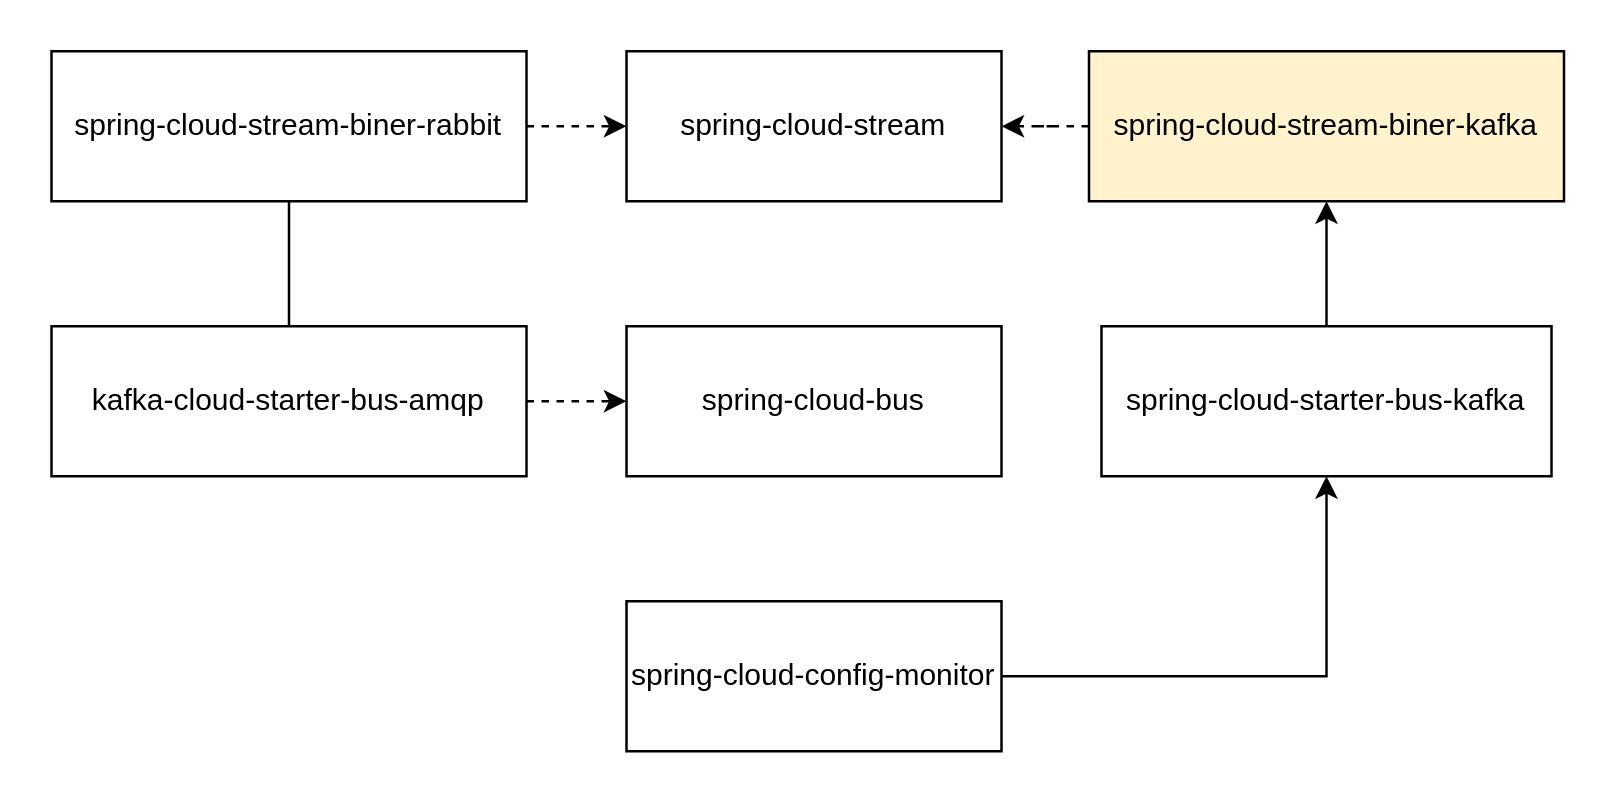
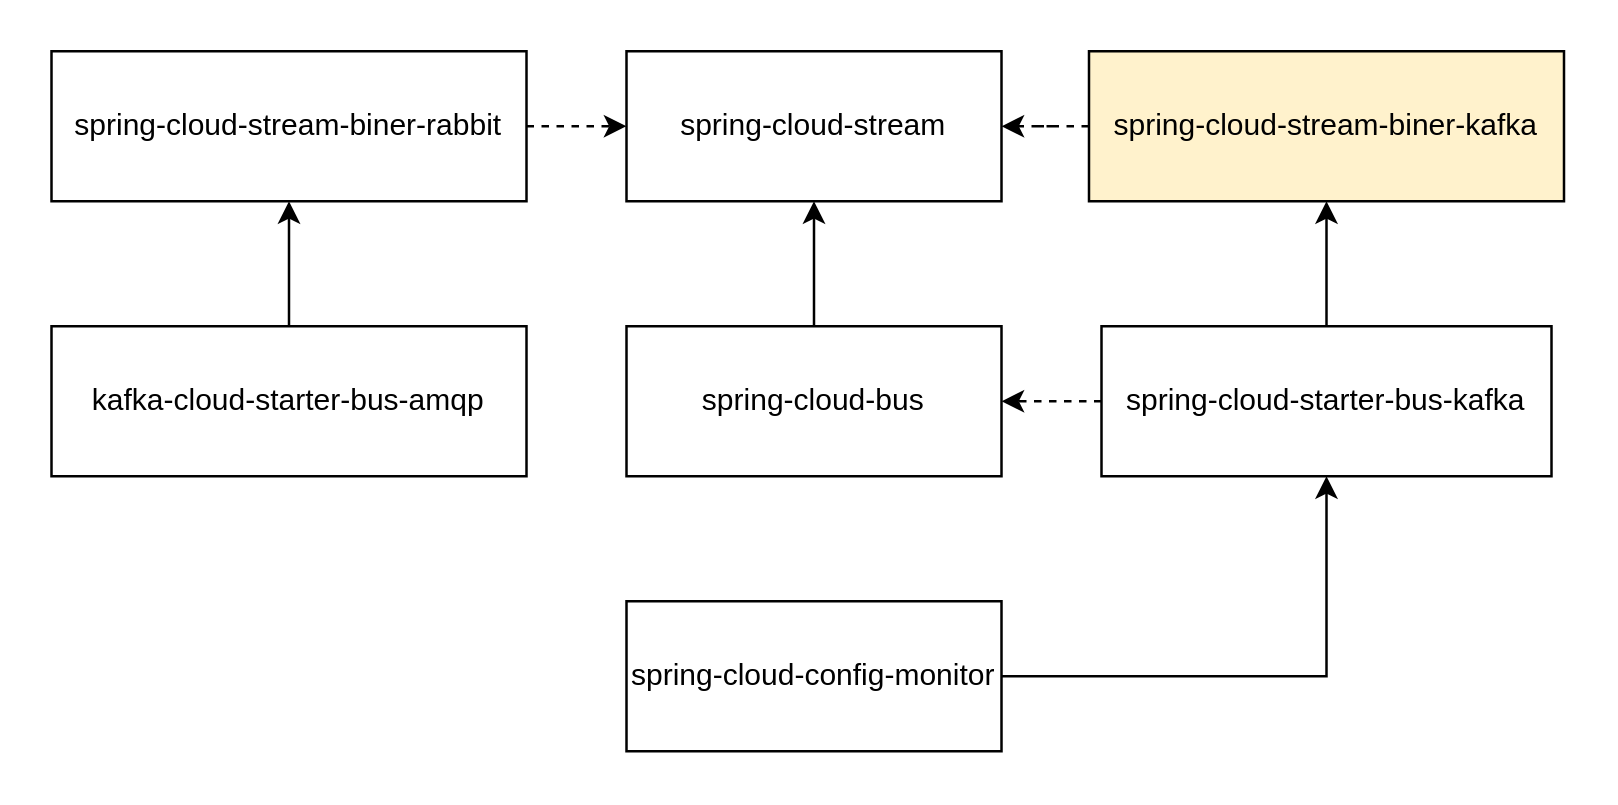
(289, 212) -> (289, 219)
none -> (814, 272)
(569, 401) -> none
none -> (1058, 401)
